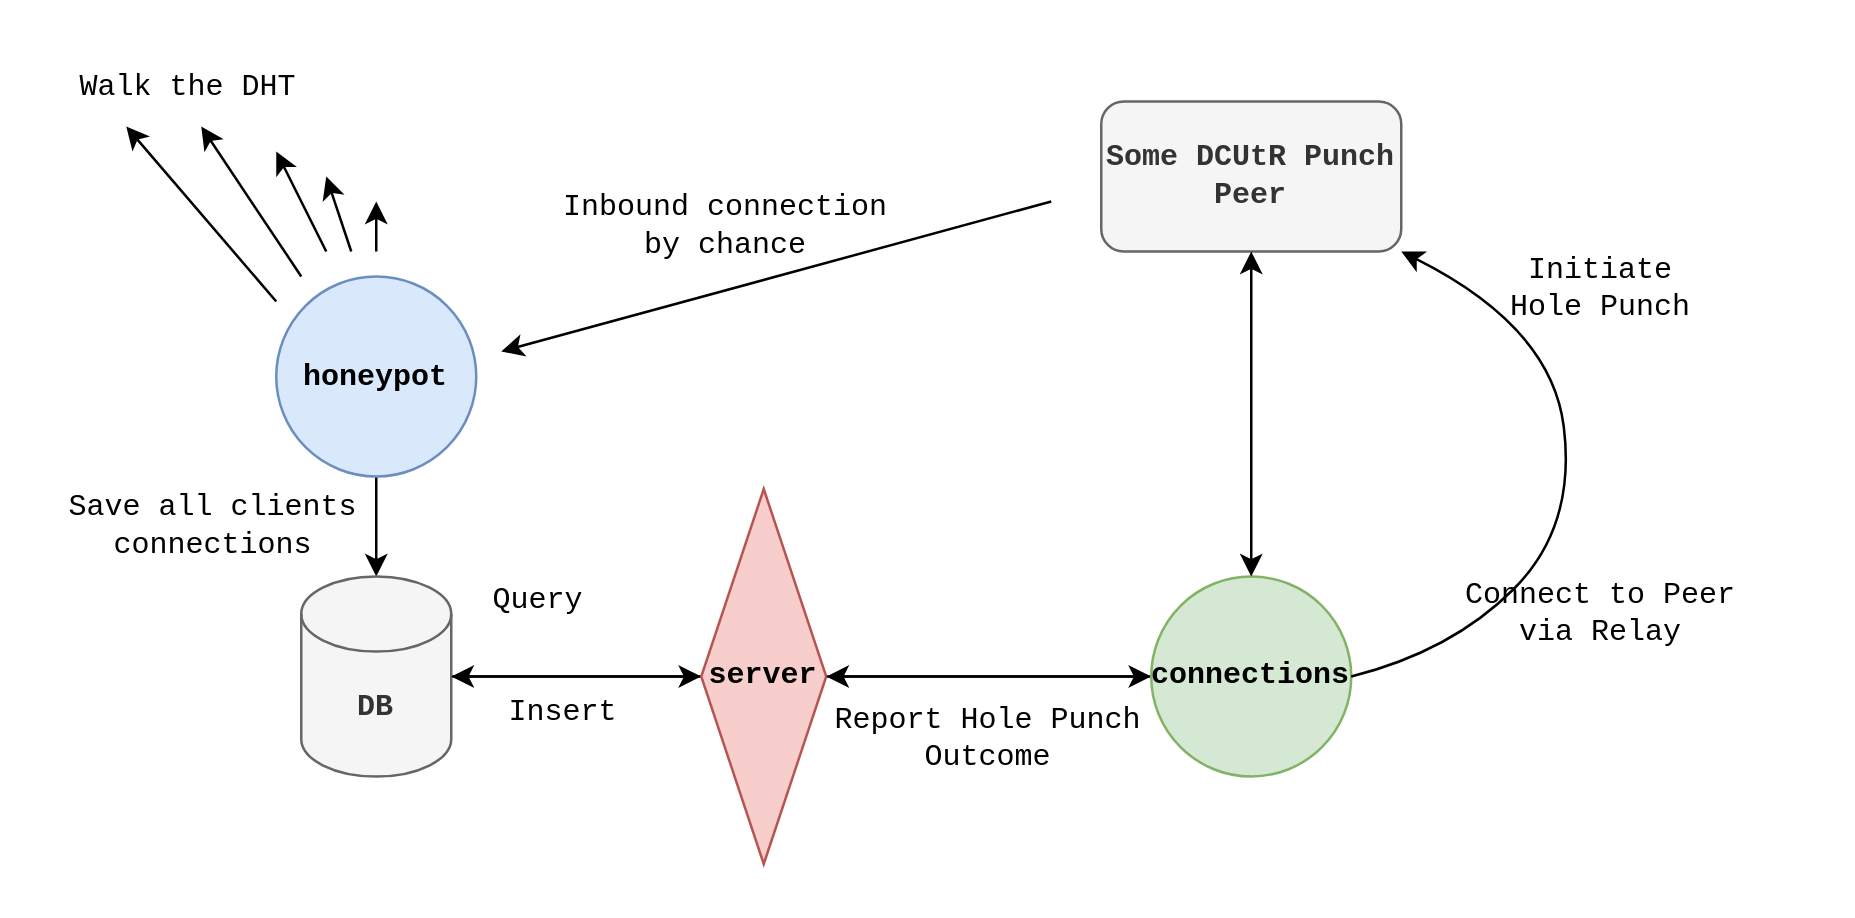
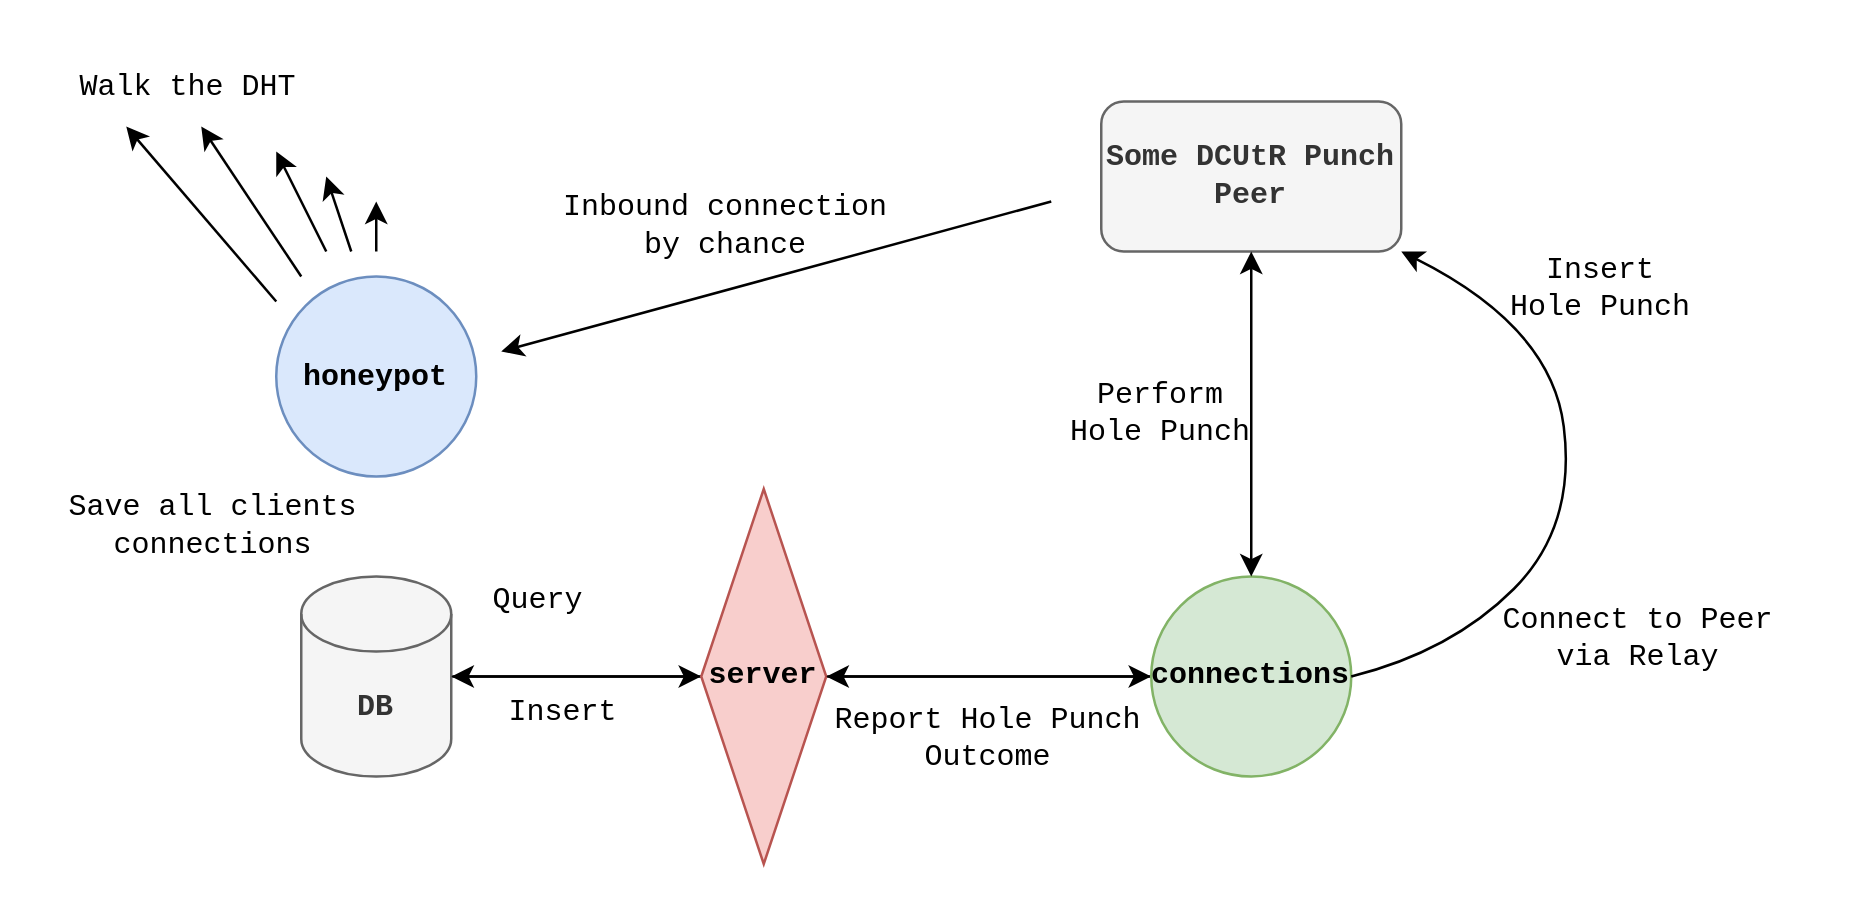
(1601, 289) -> (1601, 289)
none -> (1161, 414)
(376, 518) -> none
(1601, 614) -> (1639, 639)
